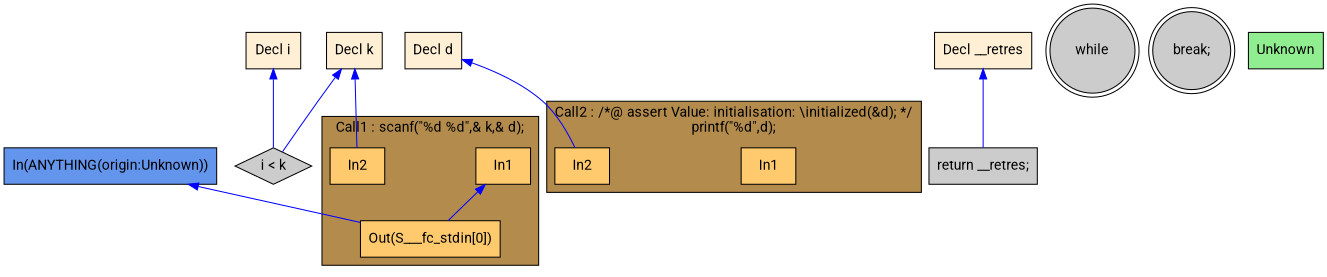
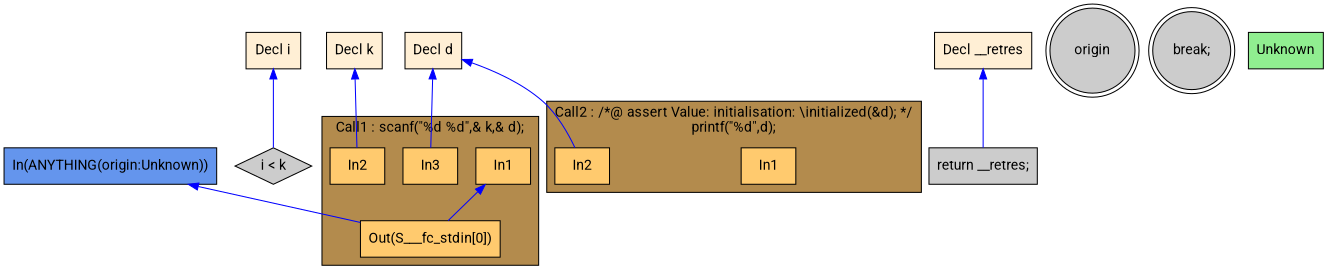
(1092, 51) -> (1092, 51)
(309, 114) -> none
none -> (430, 166)
